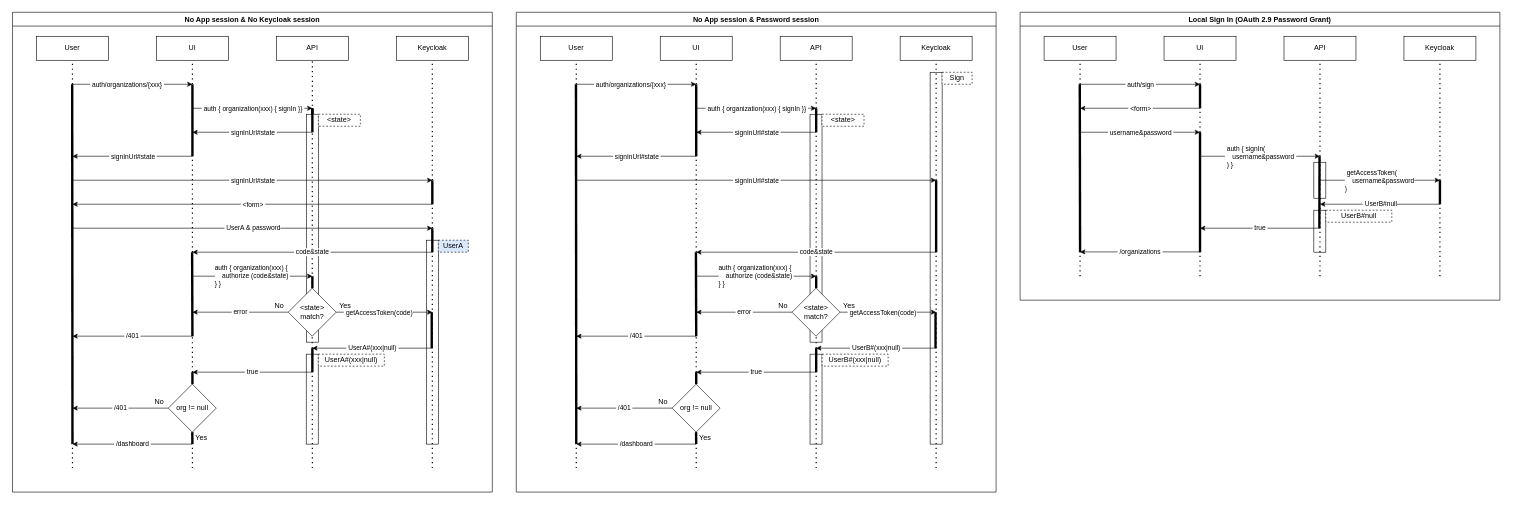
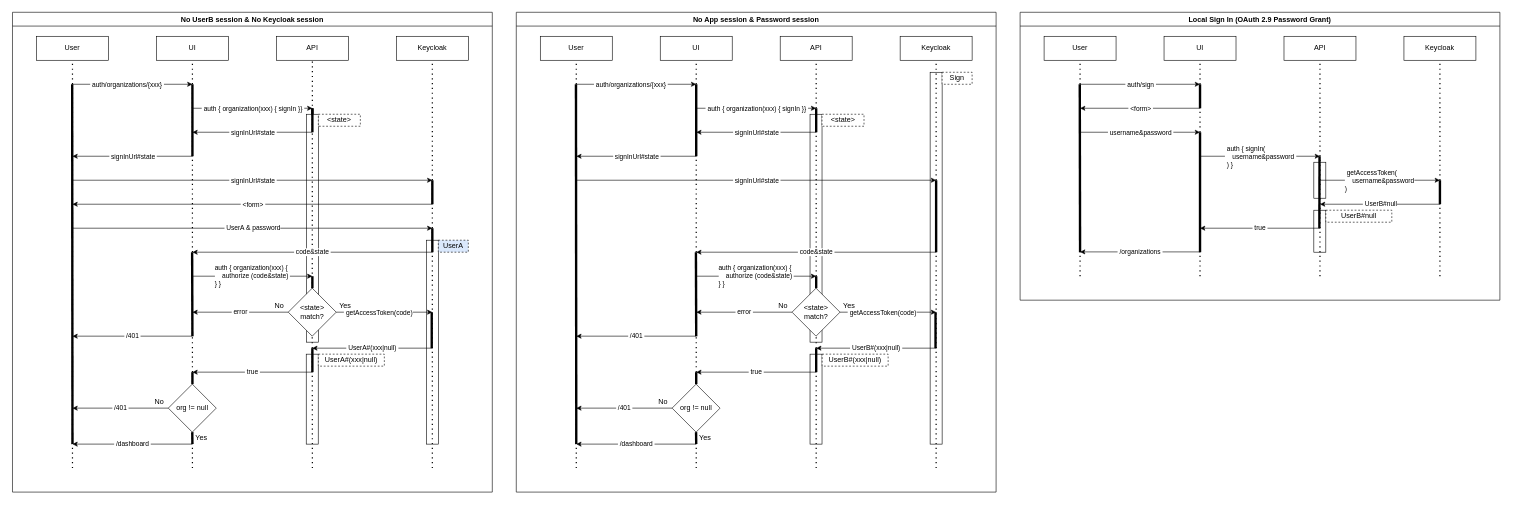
(252, 20) -> (252, 20)
